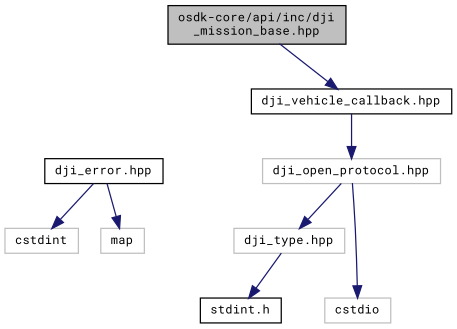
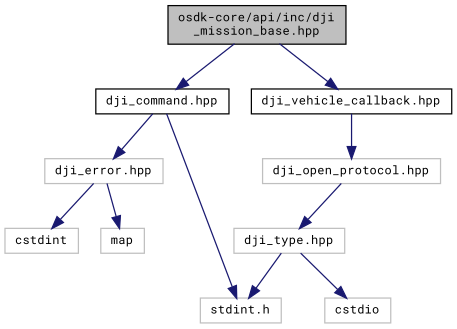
none -> (162, 101)
(104, 171) -> (104, 171)
(356, 234) -> (319, 271)
(241, 310) -> (241, 310)
